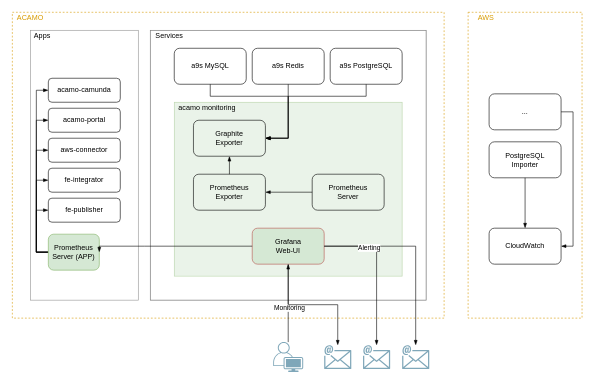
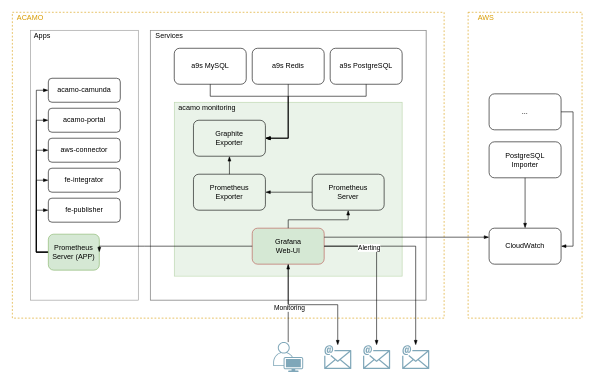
none -> (348, 219)
none -> (482, 237)
